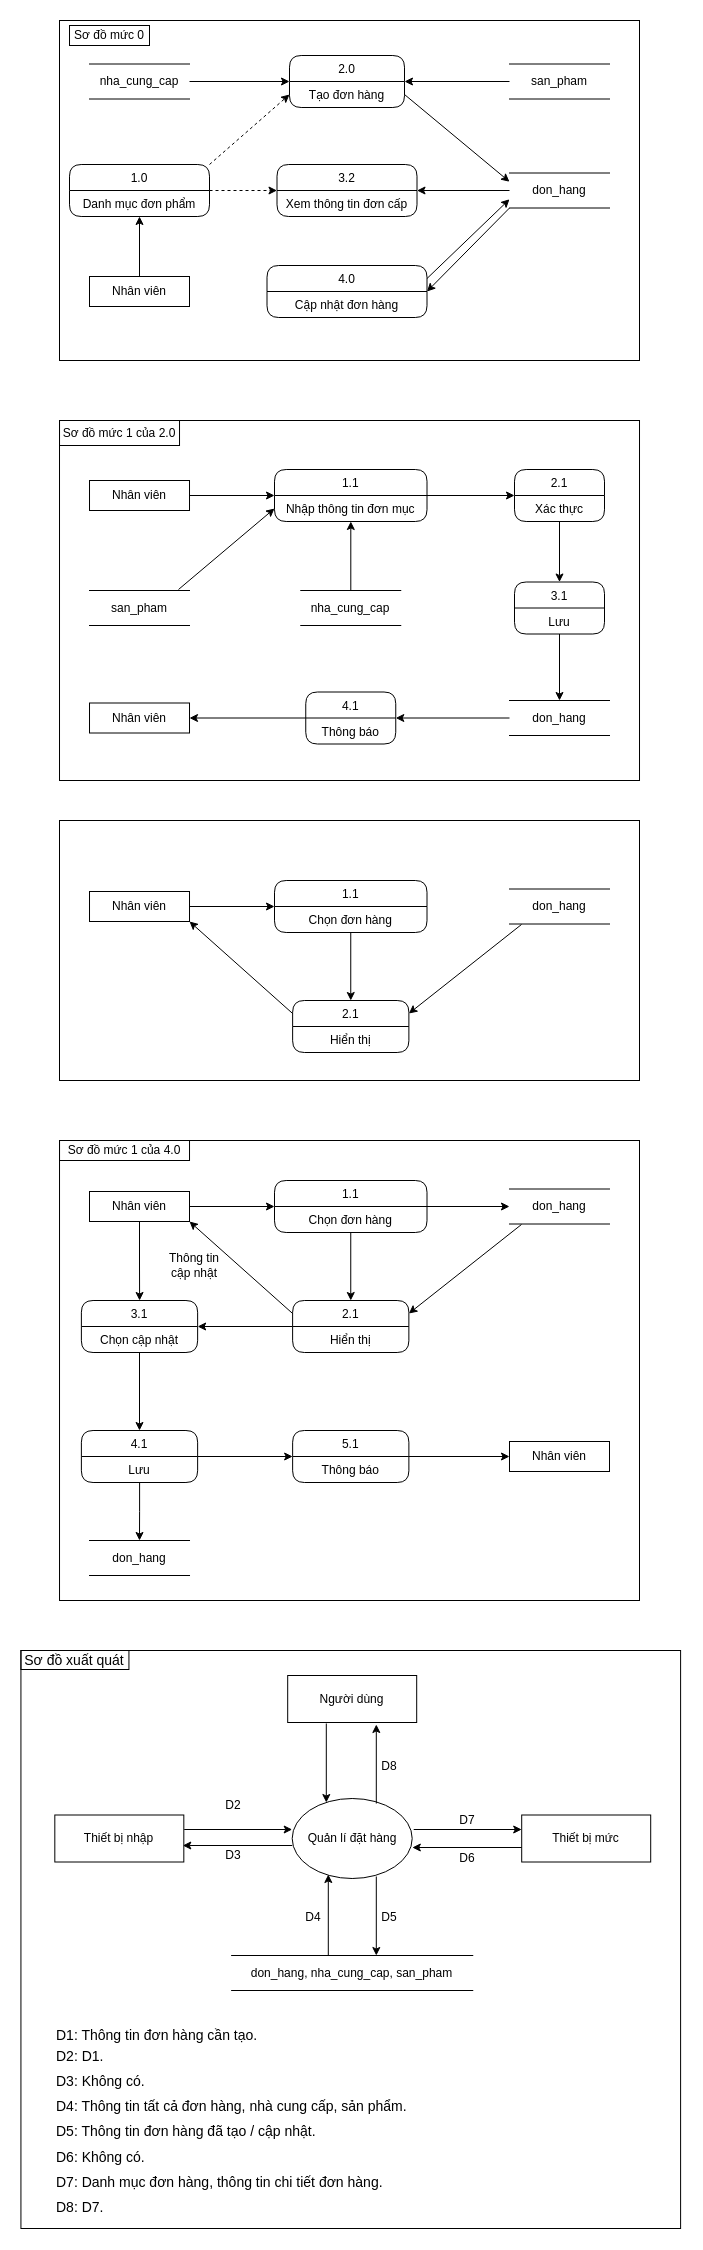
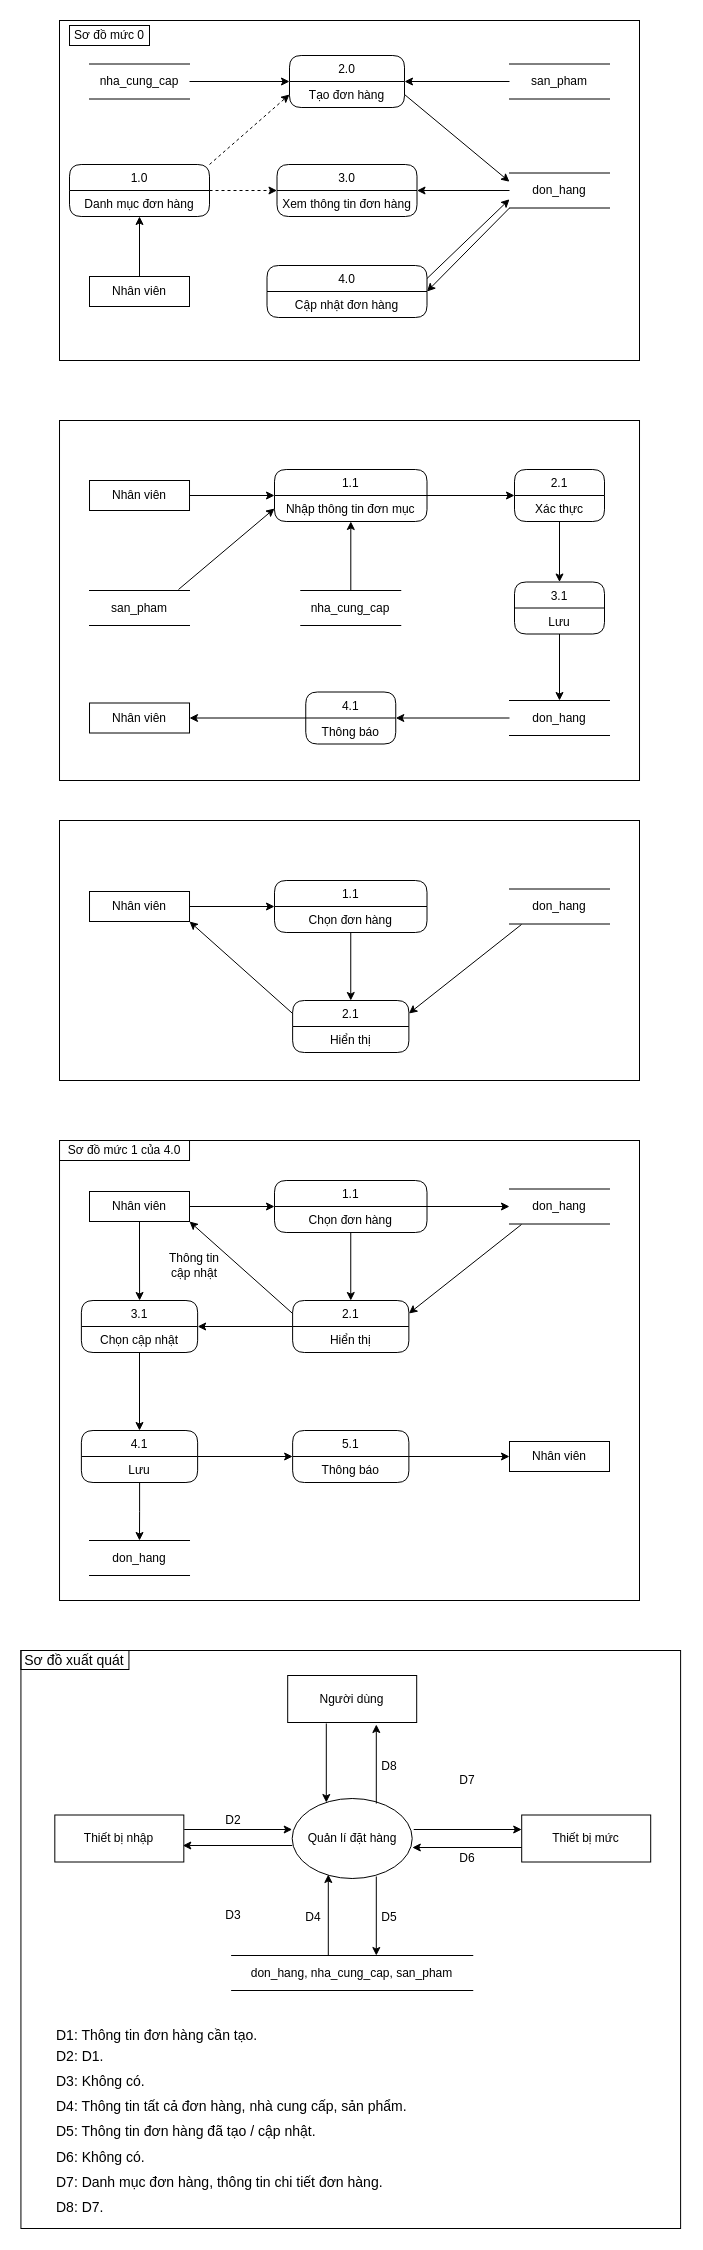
(347, 178) -> (347, 178)
(139, 204) -> (139, 204)
(347, 204) -> (347, 204)
(120, 433) -> none
(234, 1806) -> (234, 1821)
(467, 1821) -> (467, 1781)
(234, 1856) -> (234, 1916)
